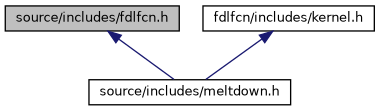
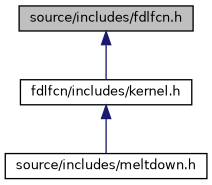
(146, 59) -> (106, 62)
